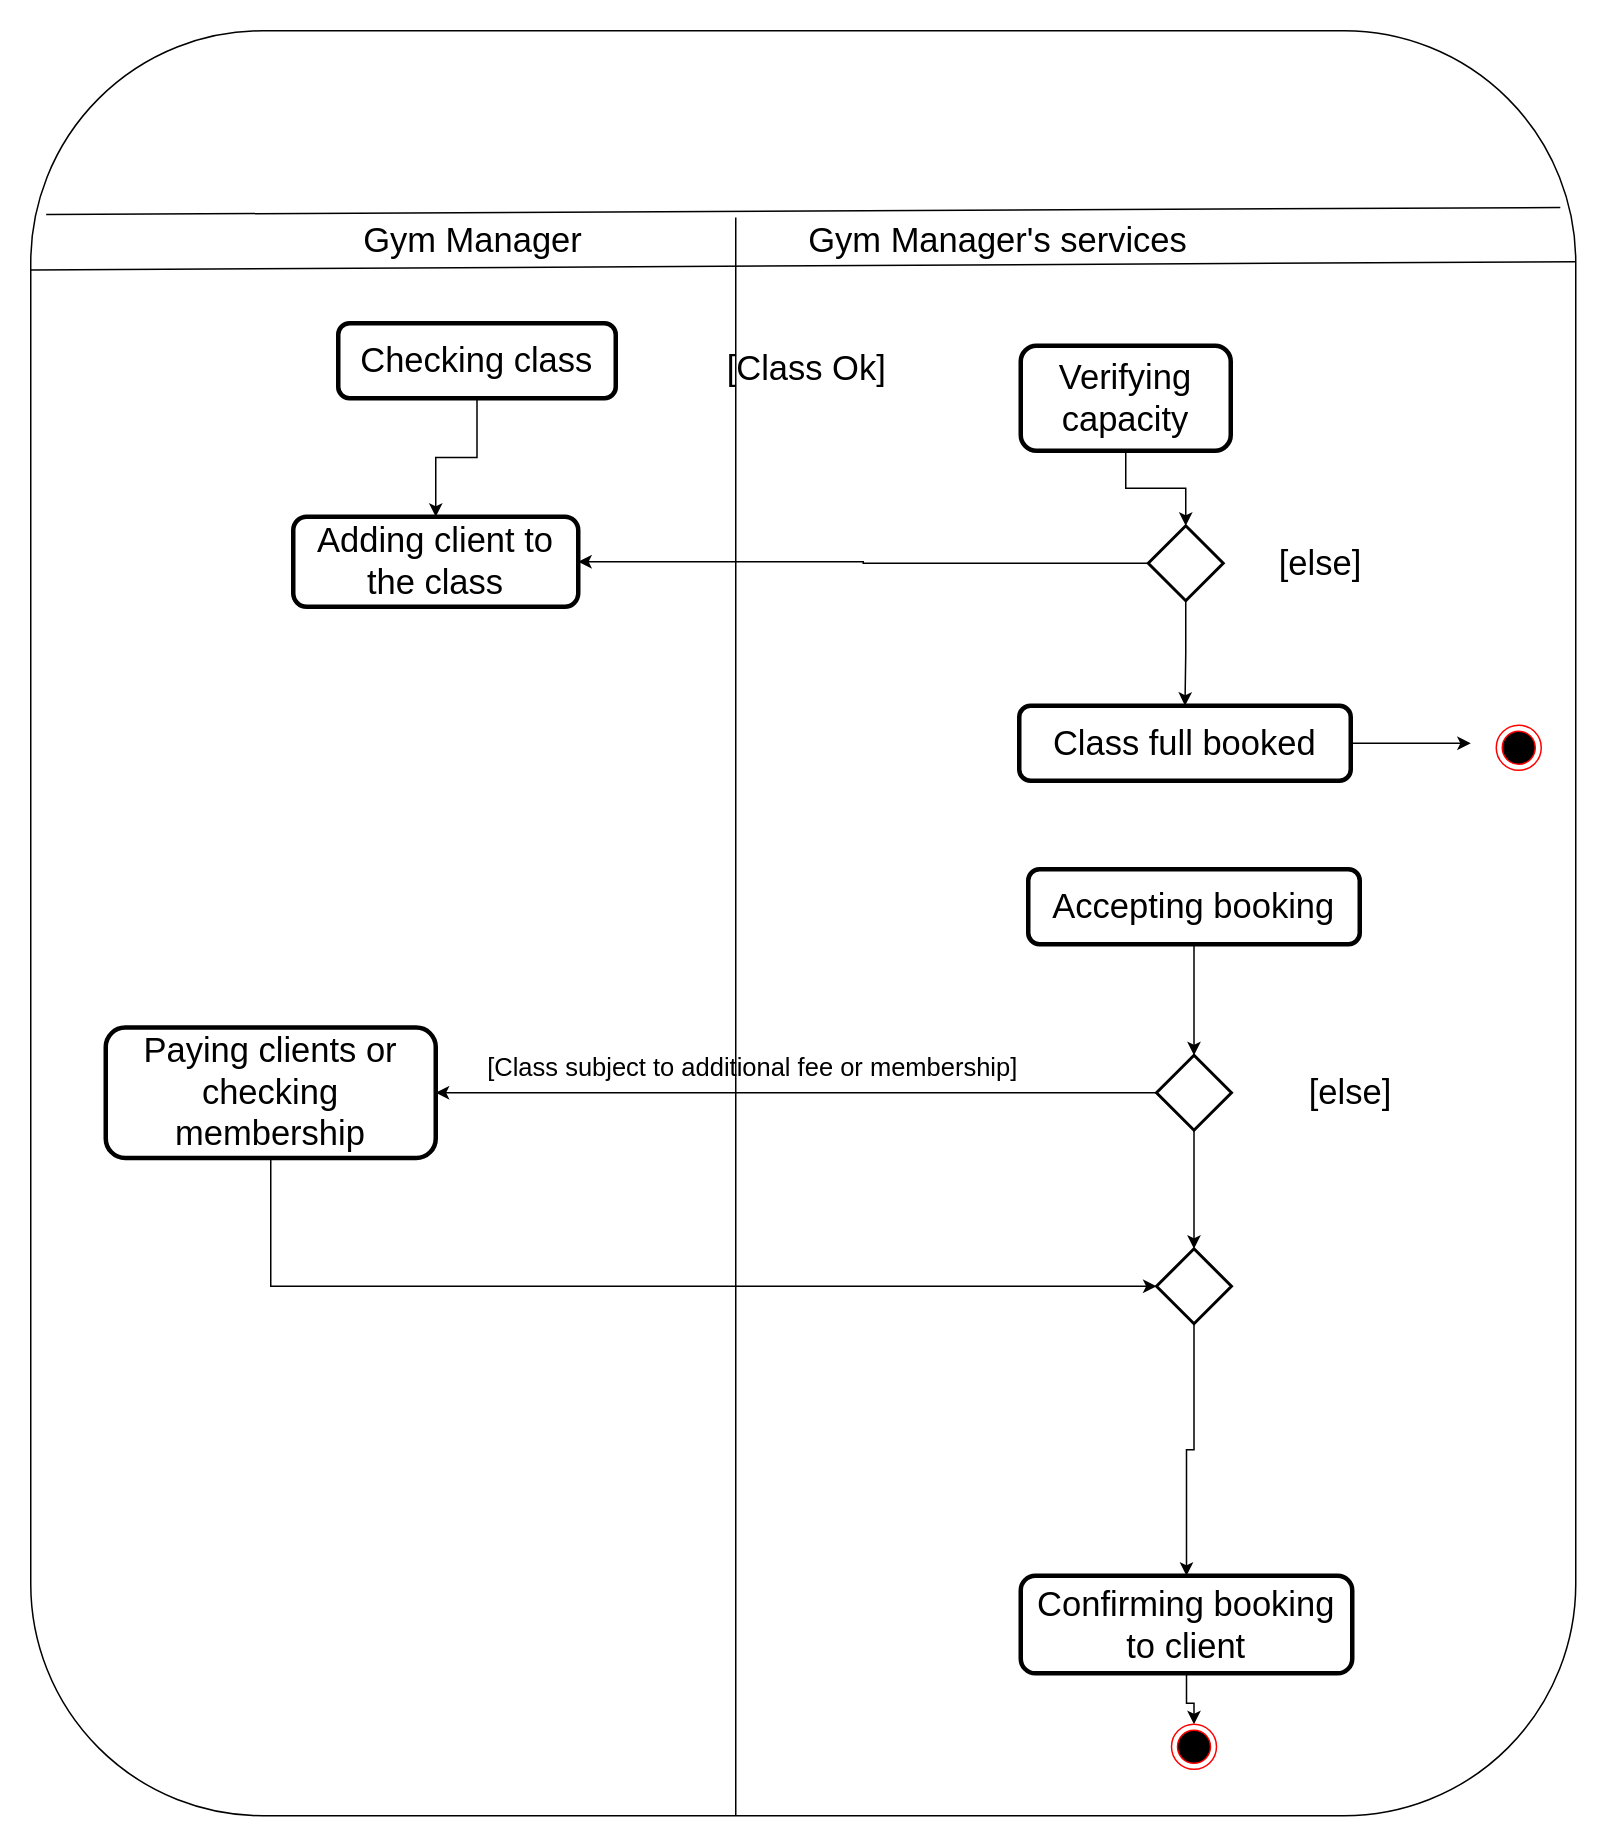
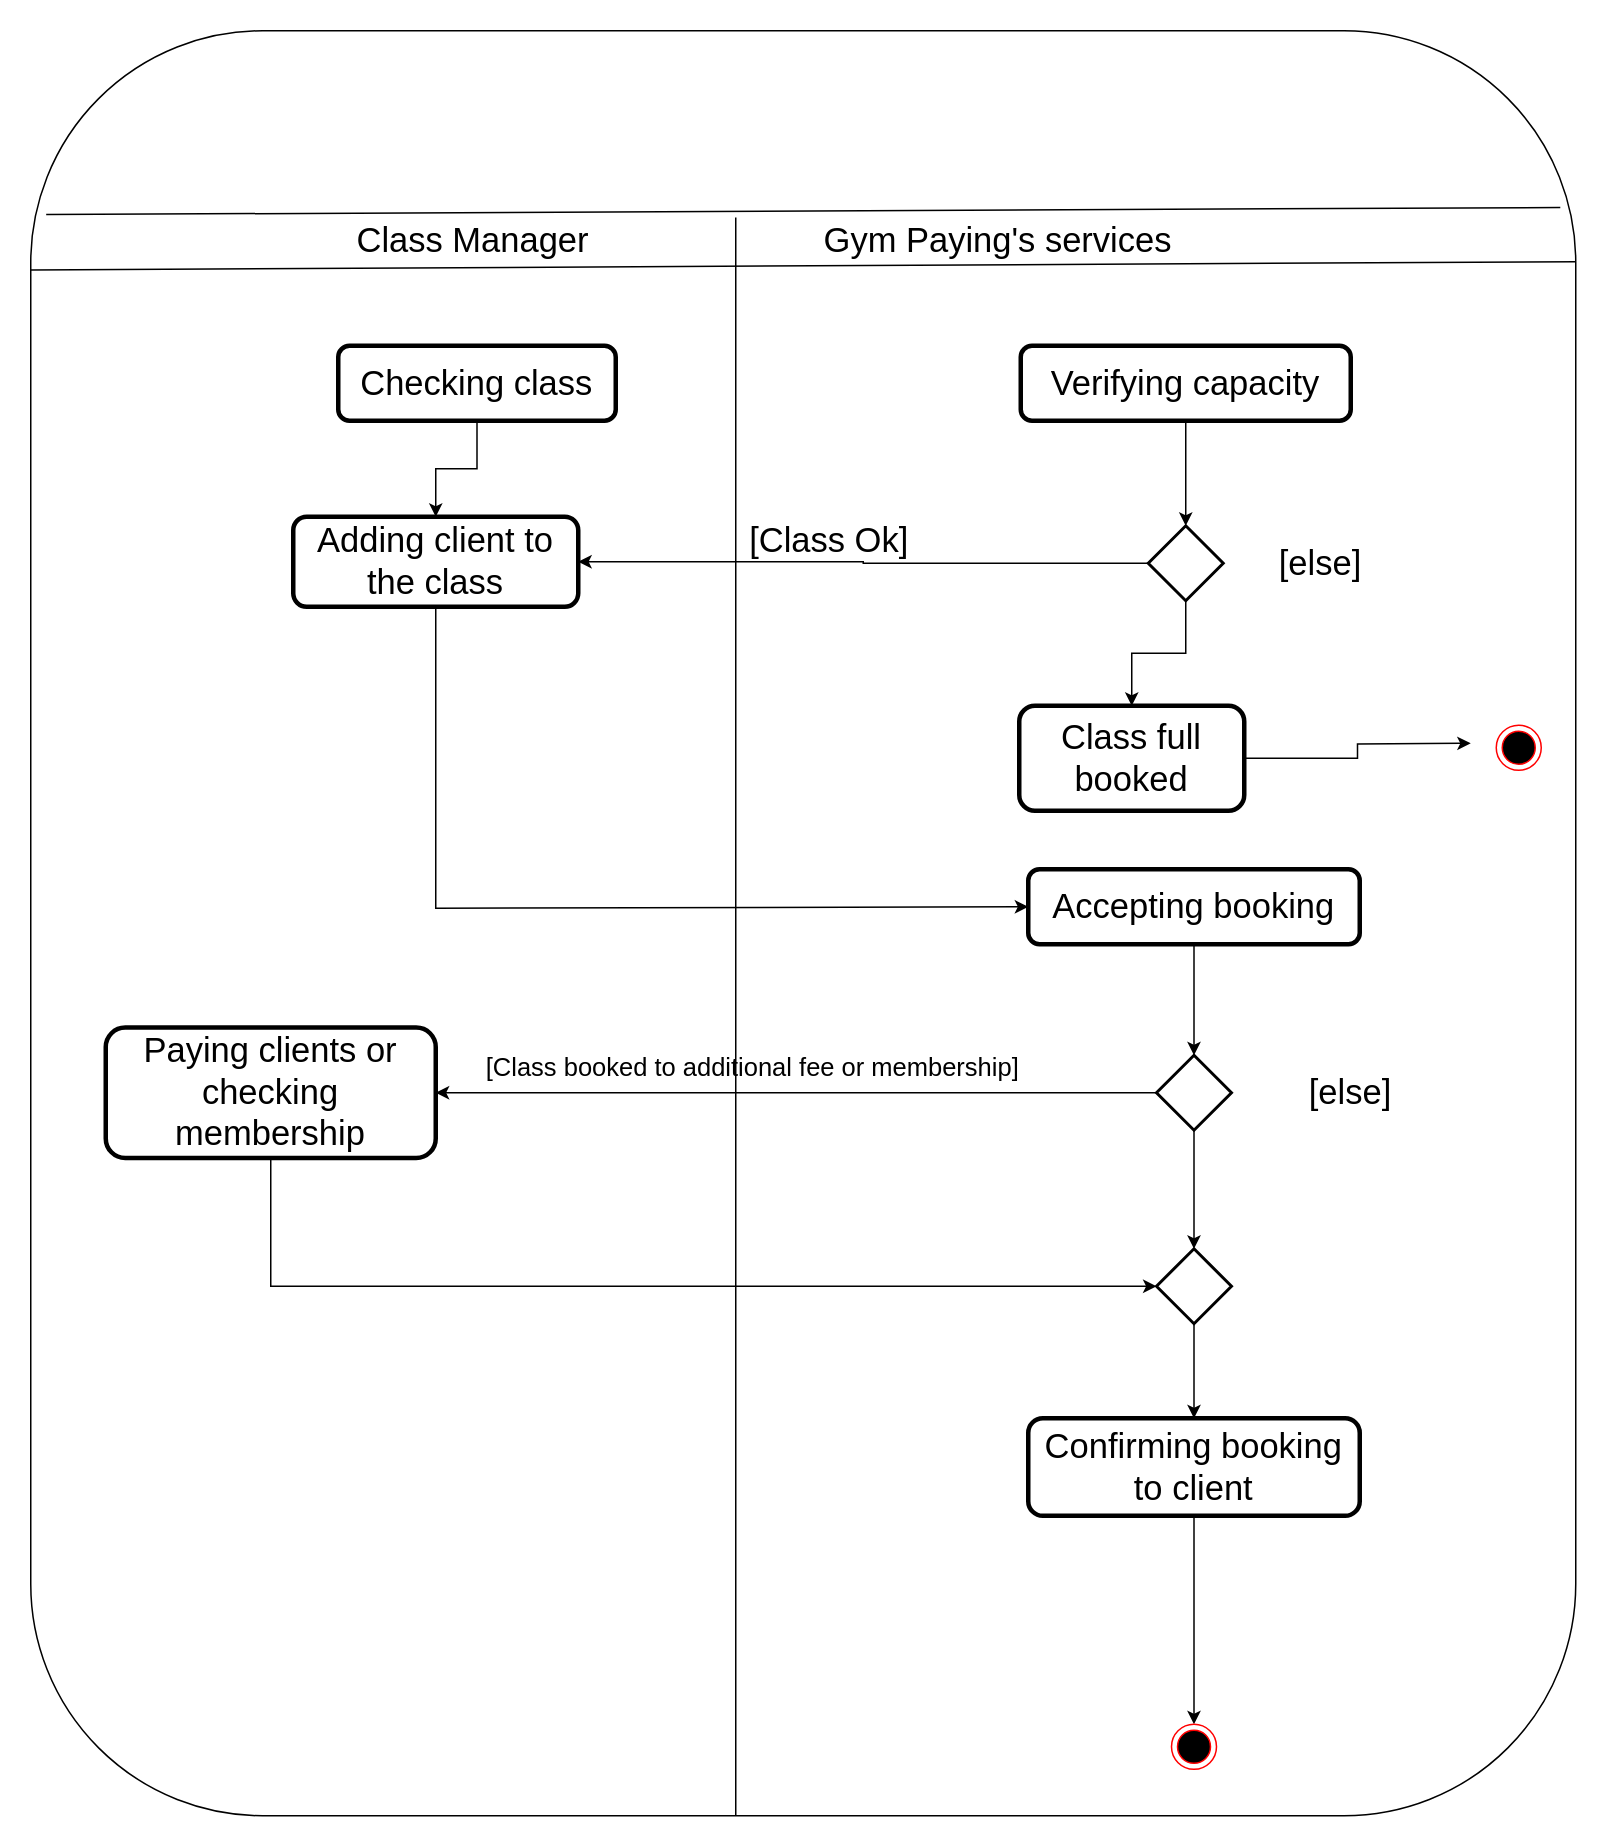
(473, 241) -> (473, 241)
(998, 241) -> (998, 241)
(477, 361) -> (477, 383)
(807, 368) -> (830, 541)
(1126, 398) -> (1186, 383)
(1185, 743) -> (1132, 758)
none -> (576, 908)
(753, 1064) -> (753, 1064)
(1187, 1625) -> (1194, 1467)
